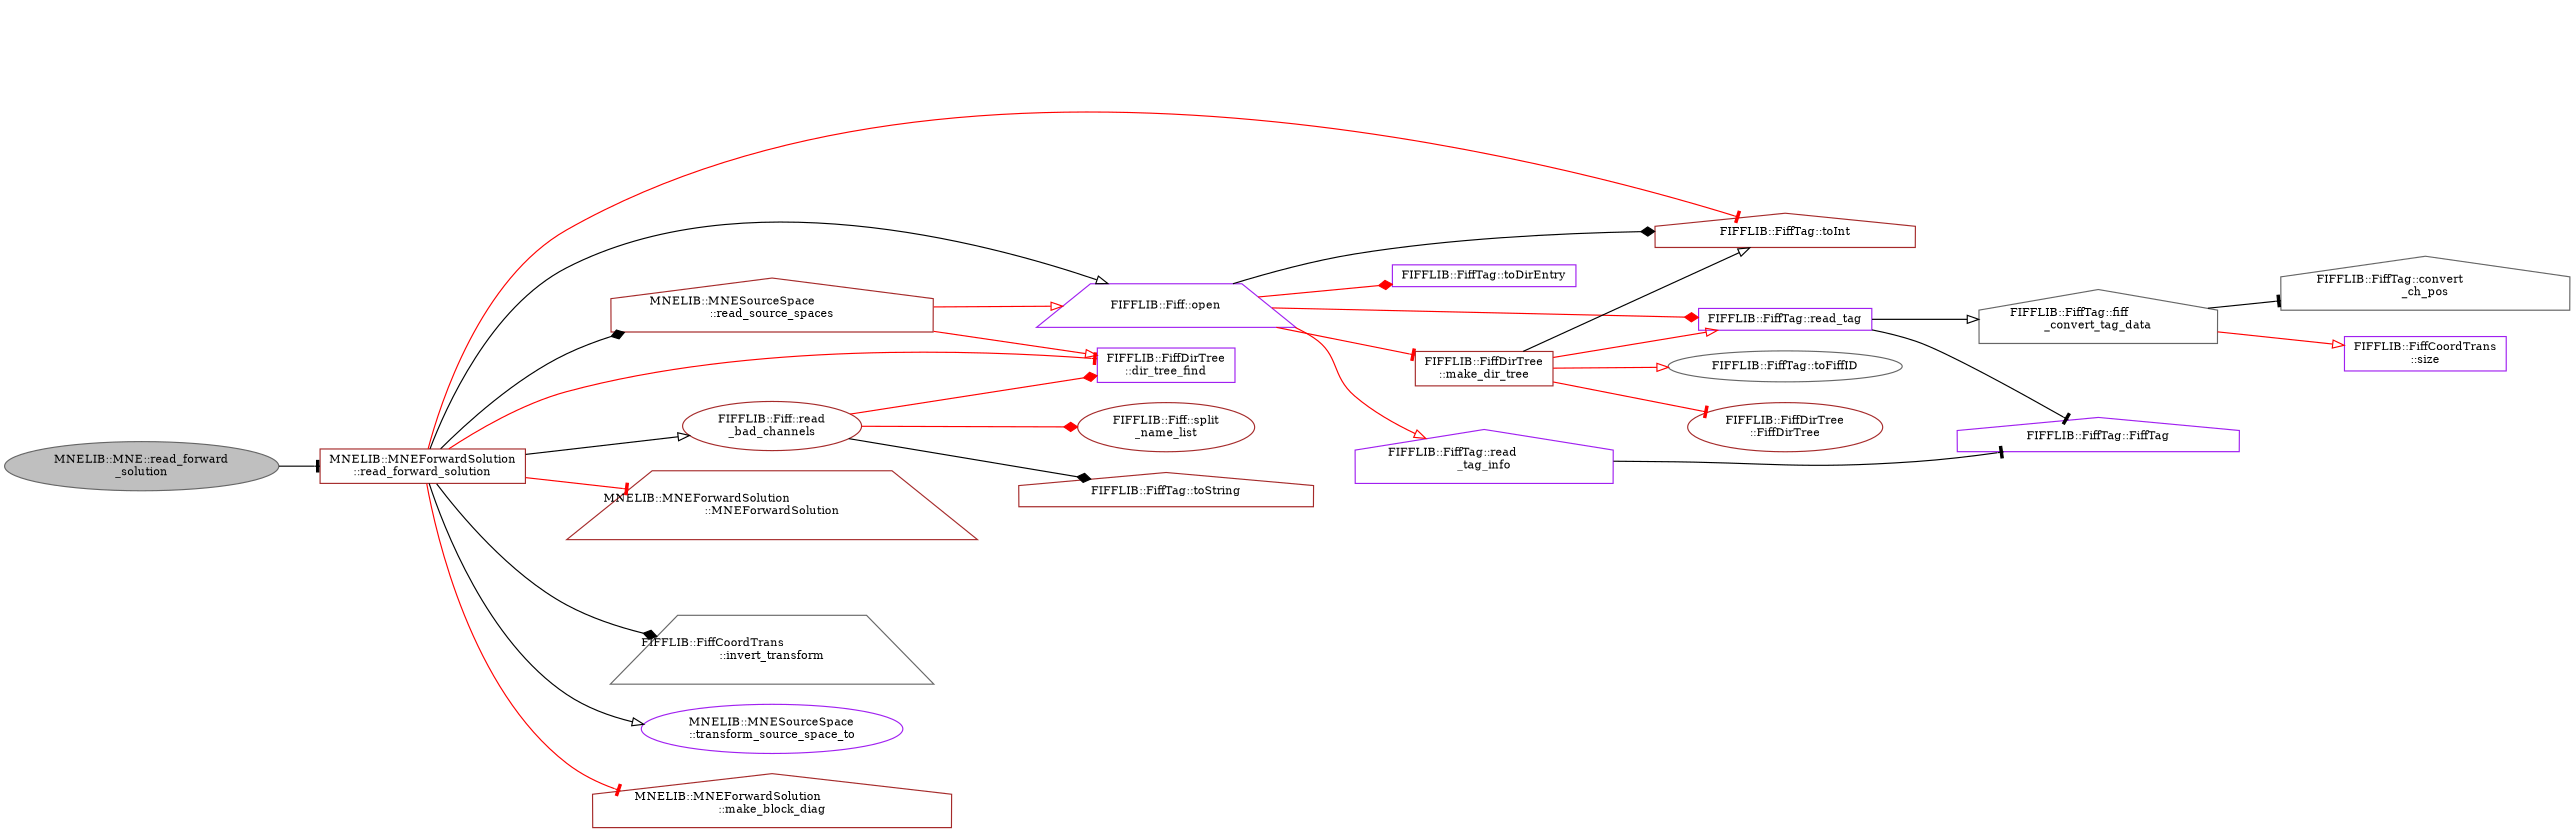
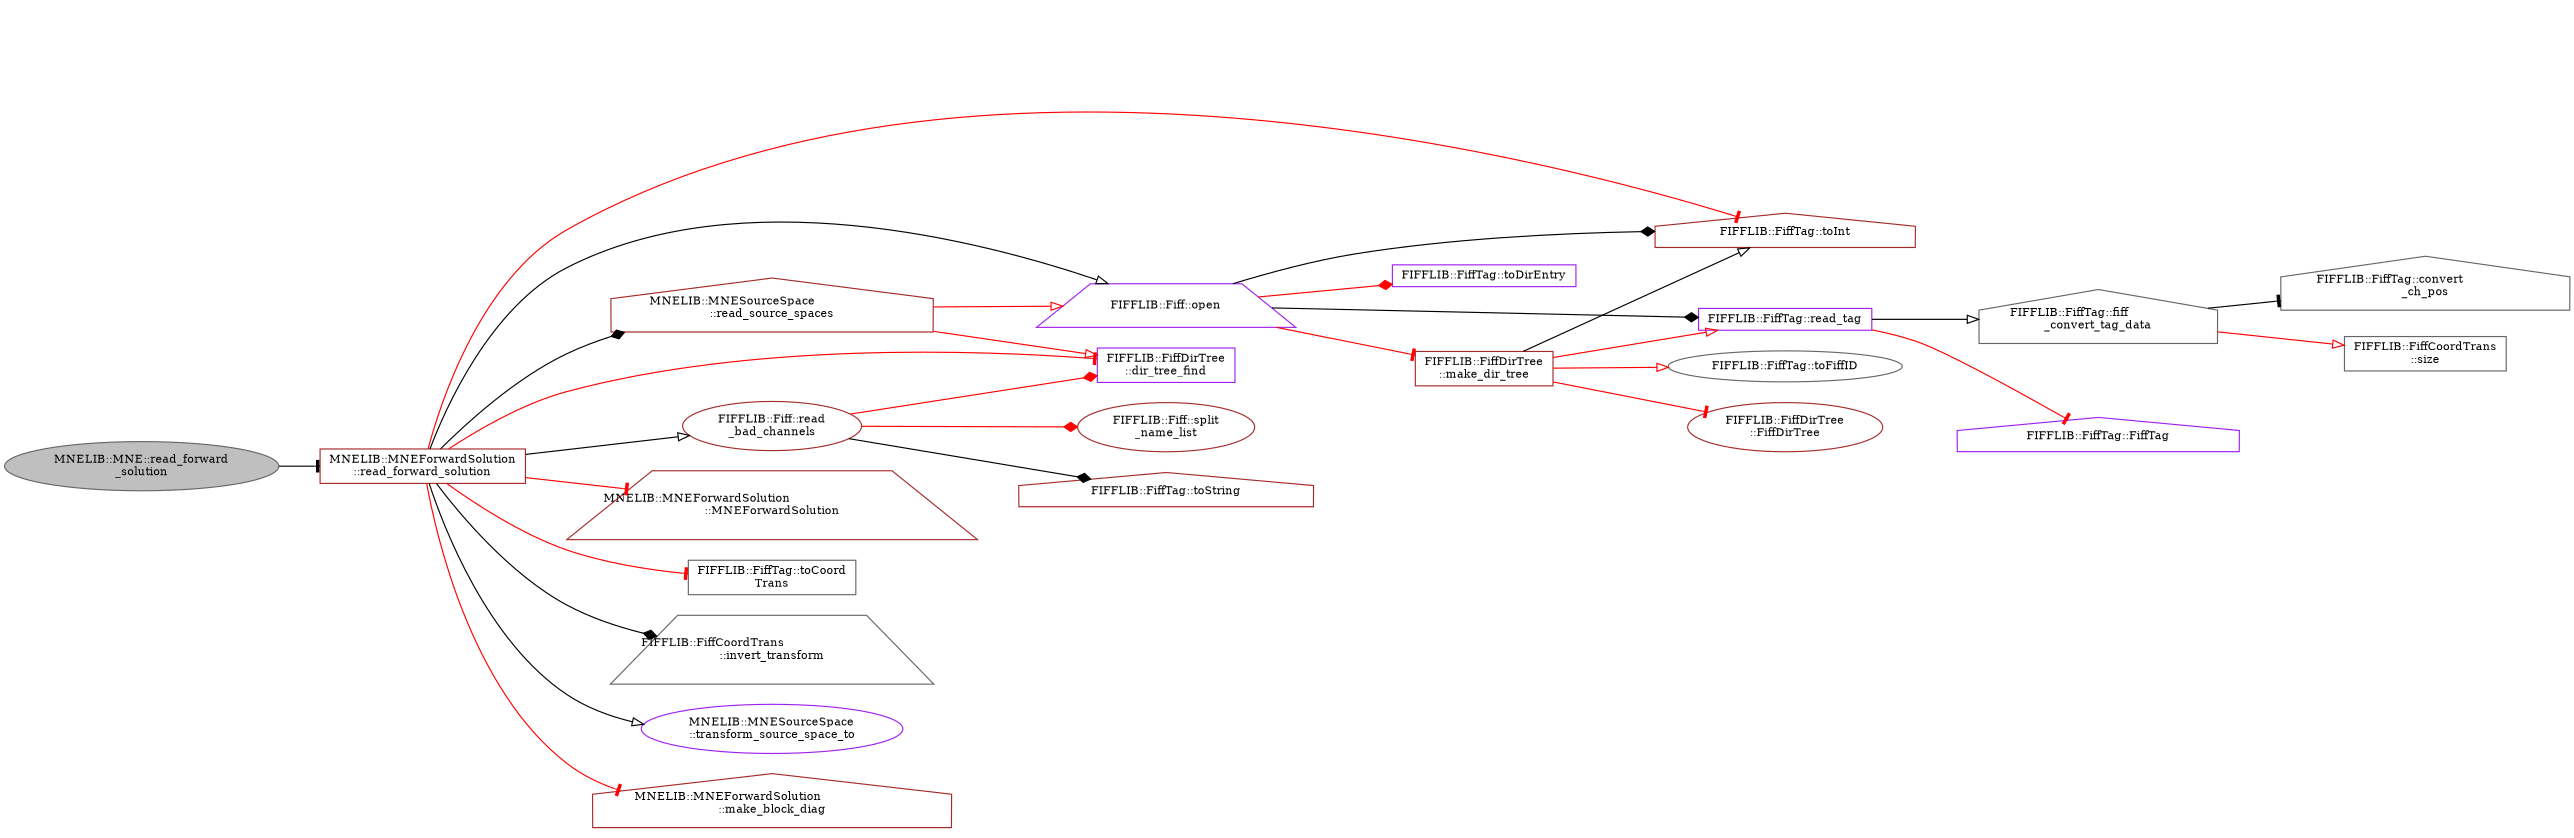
(1478, 313) -> (1478, 313)
(2425, 354) -> (2425, 354)
(1970, 366) -> (1970, 366)
(1484, 459) -> none
none -> (772, 577)
